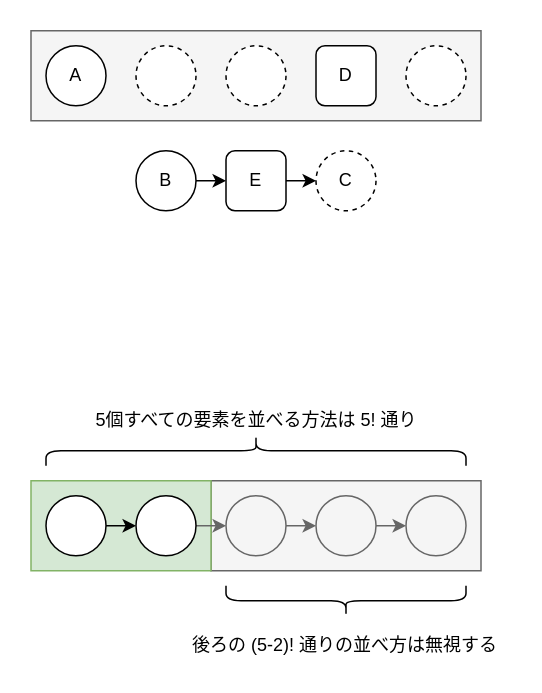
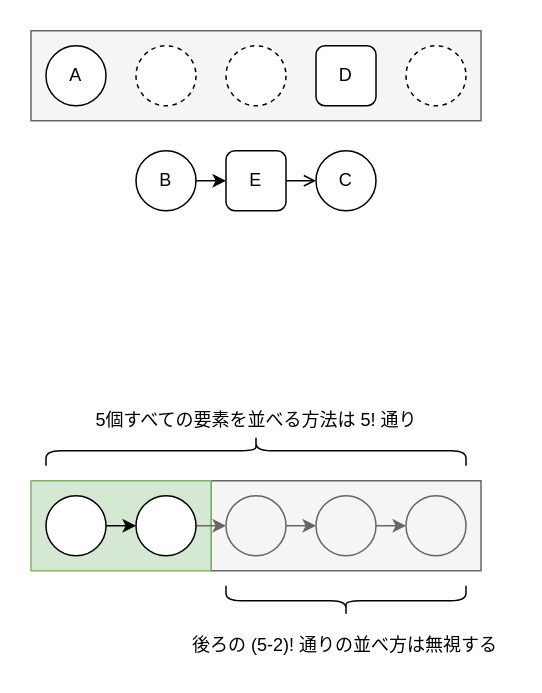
(304, 181) -> (306, 181)
(346, 181) -> (346, 181)
